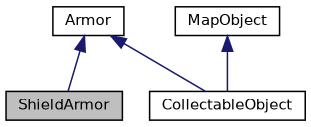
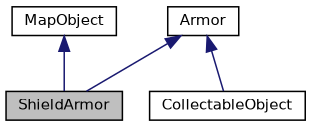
(227, 71) -> (64, 71)
